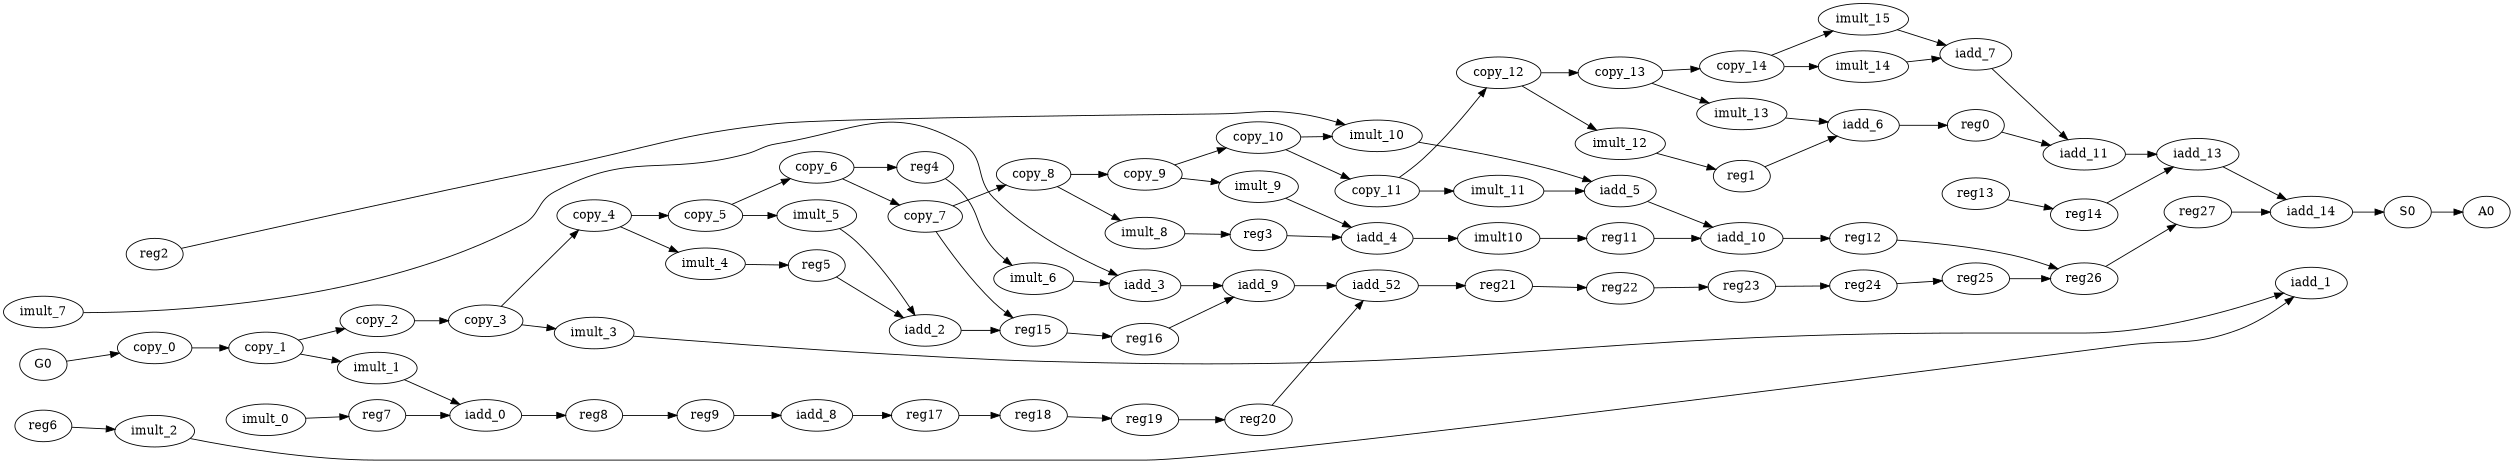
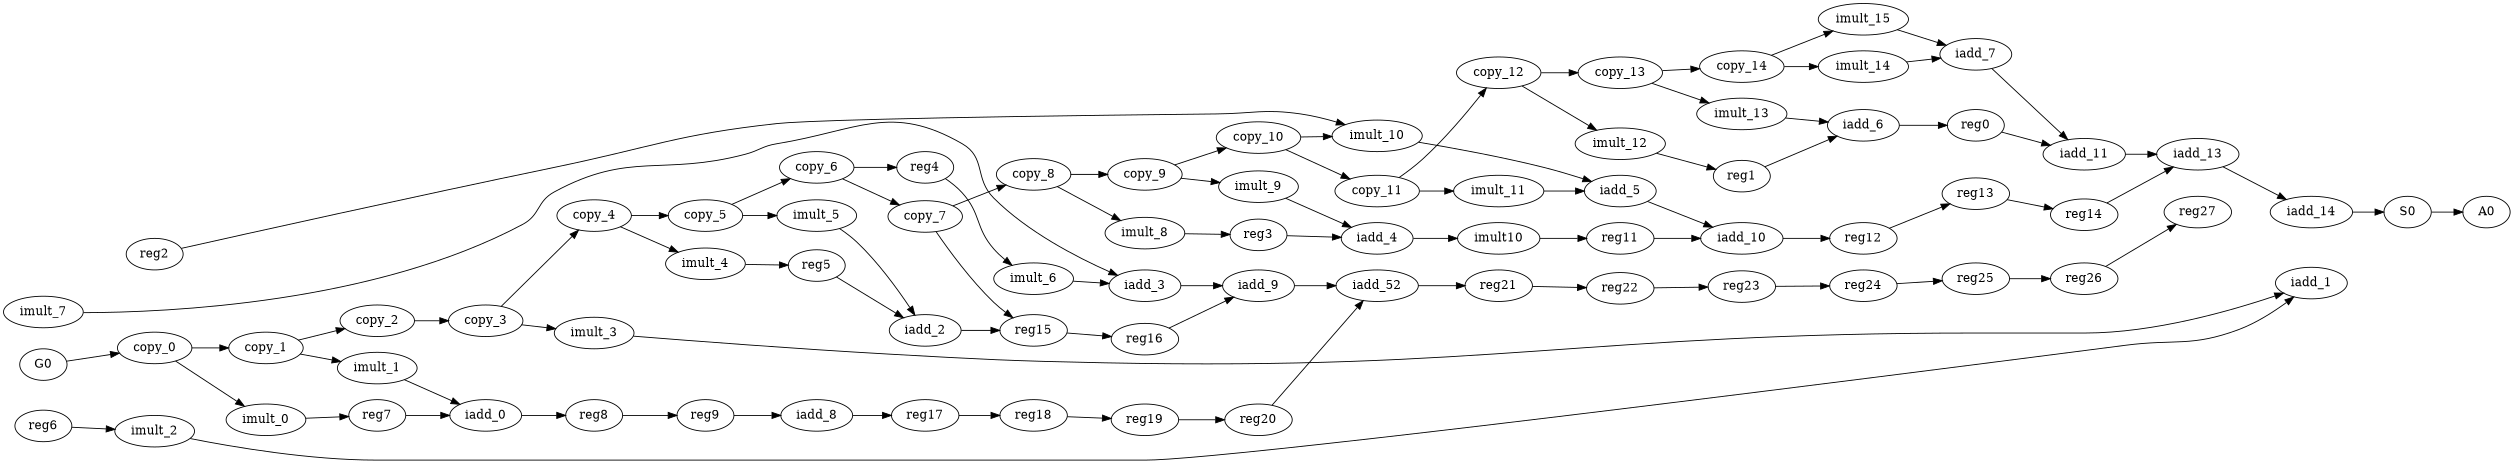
(2247, 212) -> none
(1974, 248) -> (1916, 218)
none -> (206, 381)
